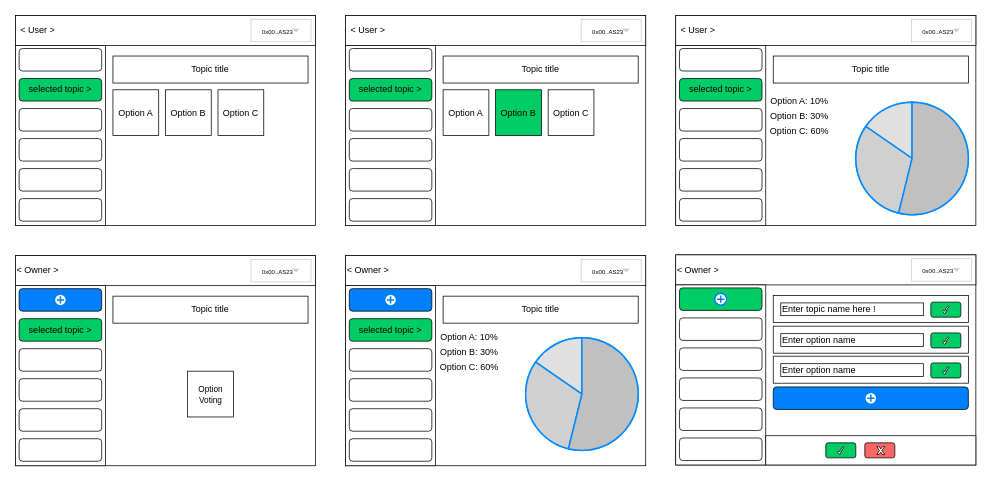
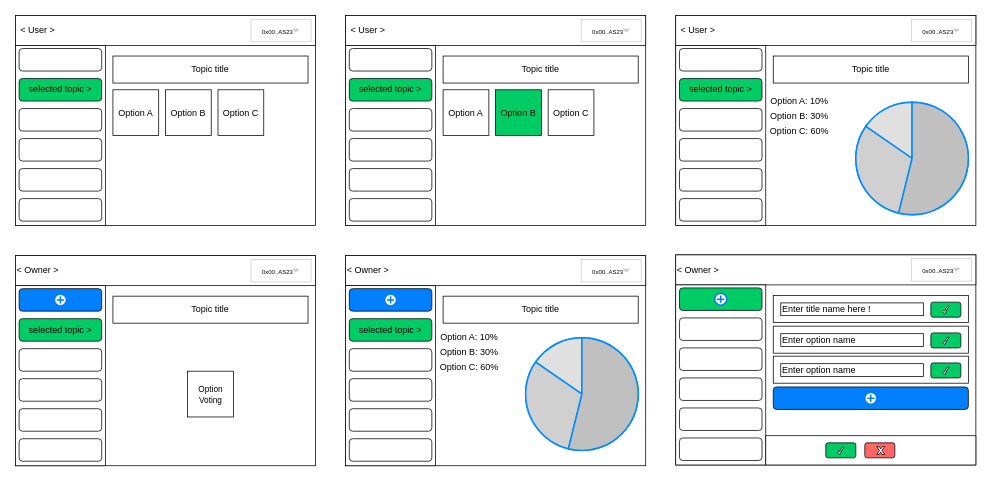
(833, 309) -> (832, 309)
